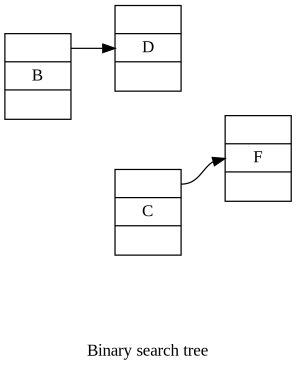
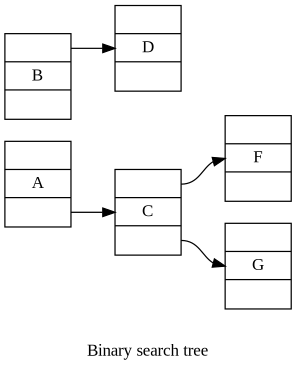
none -> (38, 184)
none -> (258, 266)
